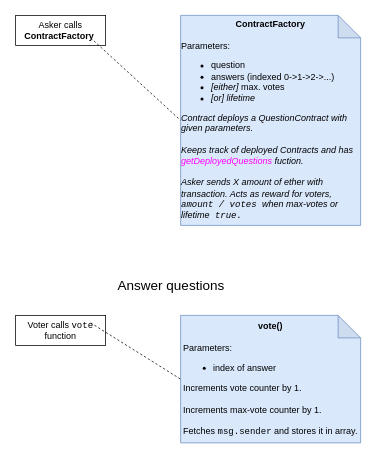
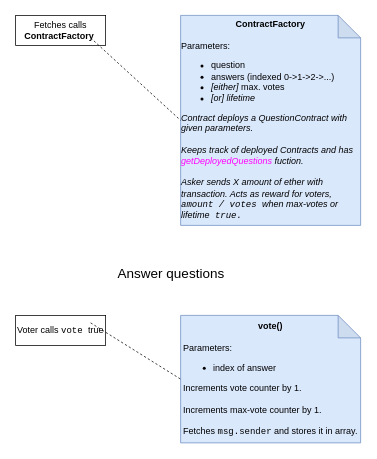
(60, 30) -> (60, 30)
(171, 285) -> (171, 274)
(60, 330) -> (60, 330)
